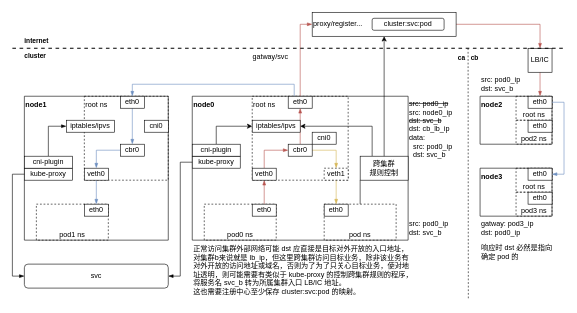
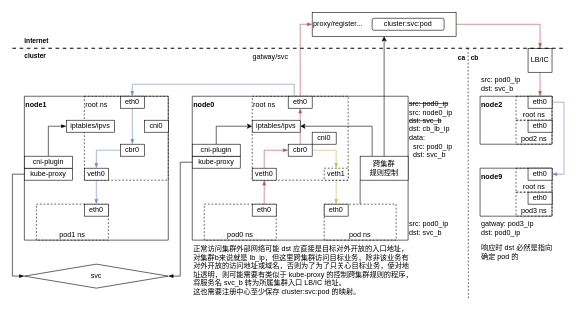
(491, 176) -> (491, 176)
(96, 276) -> (96, 276)
